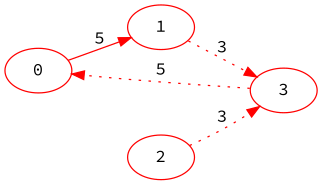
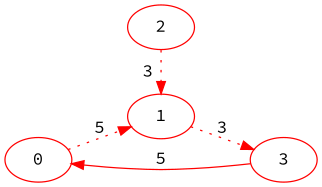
(94, 51) -> (94, 140)
(167, 82) -> (167, 170)
(220, 131) -> (161, 66)
